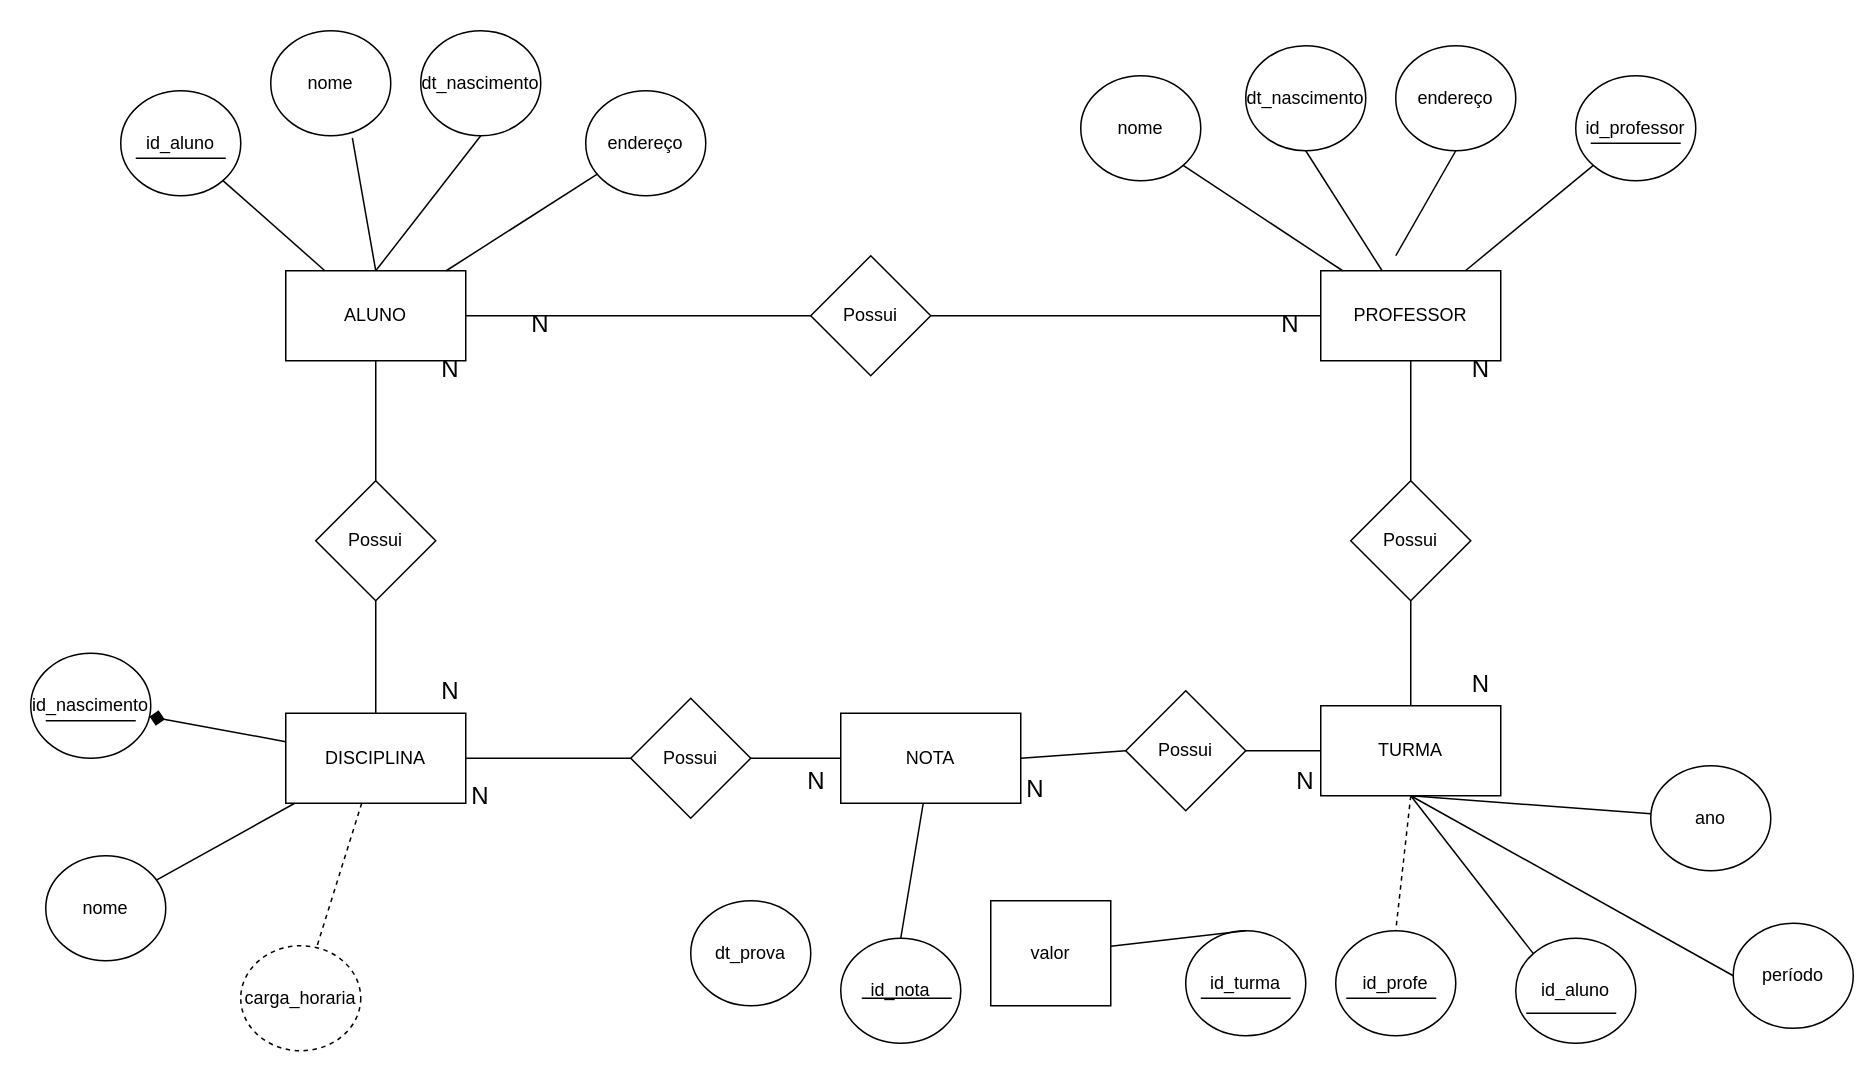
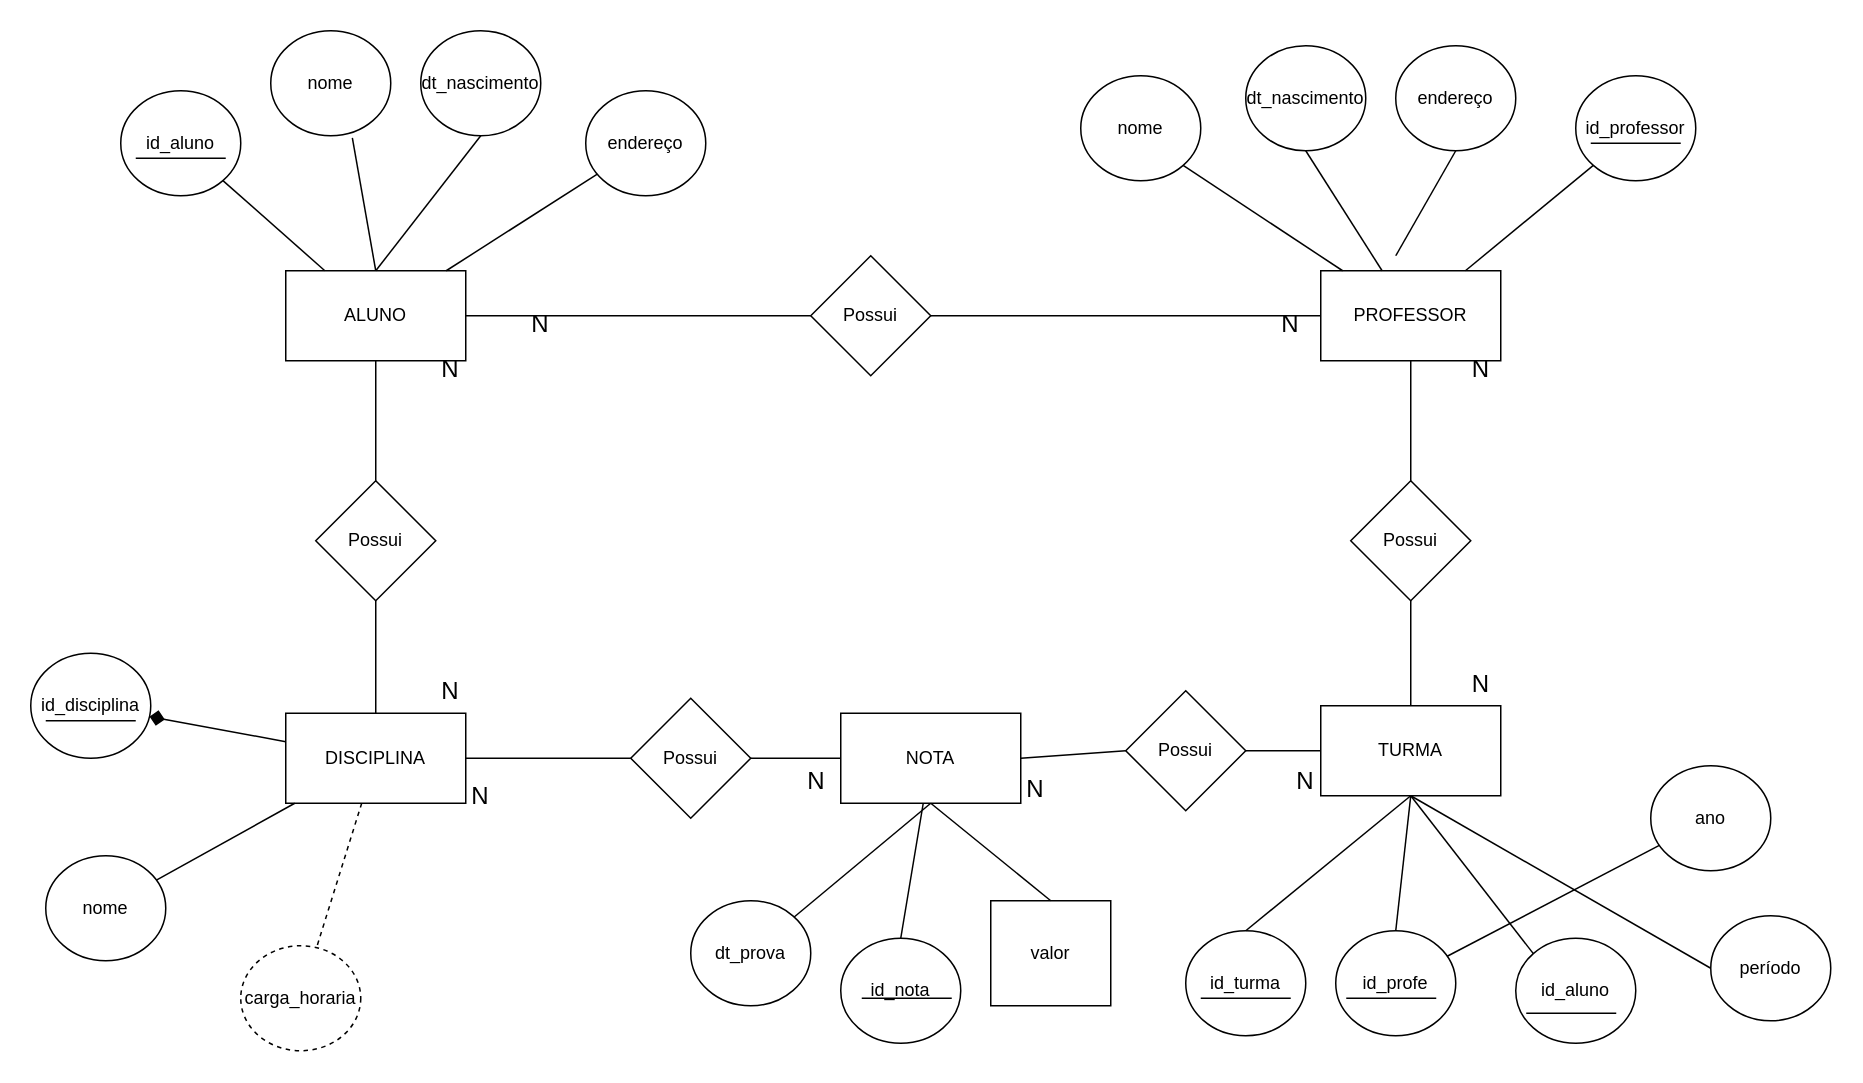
(91, 706) -> (91, 706)
(1536, 805) -> (1508, 924)
none -> (992, 853)
none -> (863, 860)
(1403, 866) -> (1403, 866)
(1169, 940) -> (1327, 864)
(1793, 976) -> (1771, 968)
